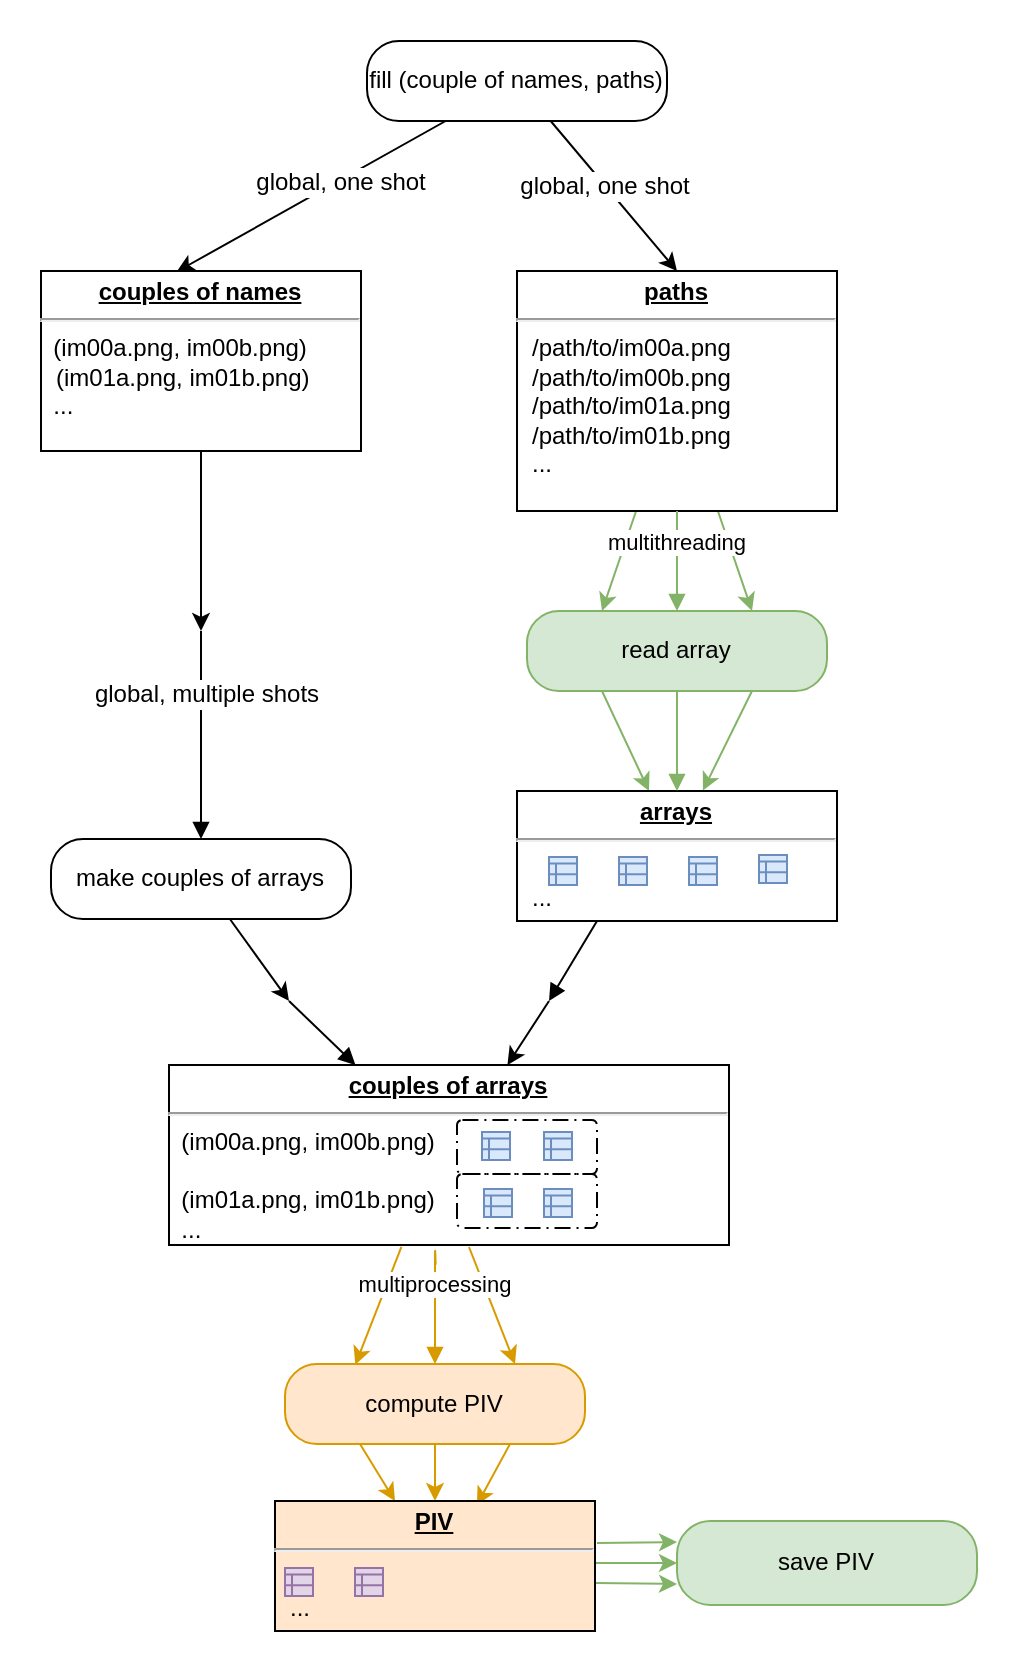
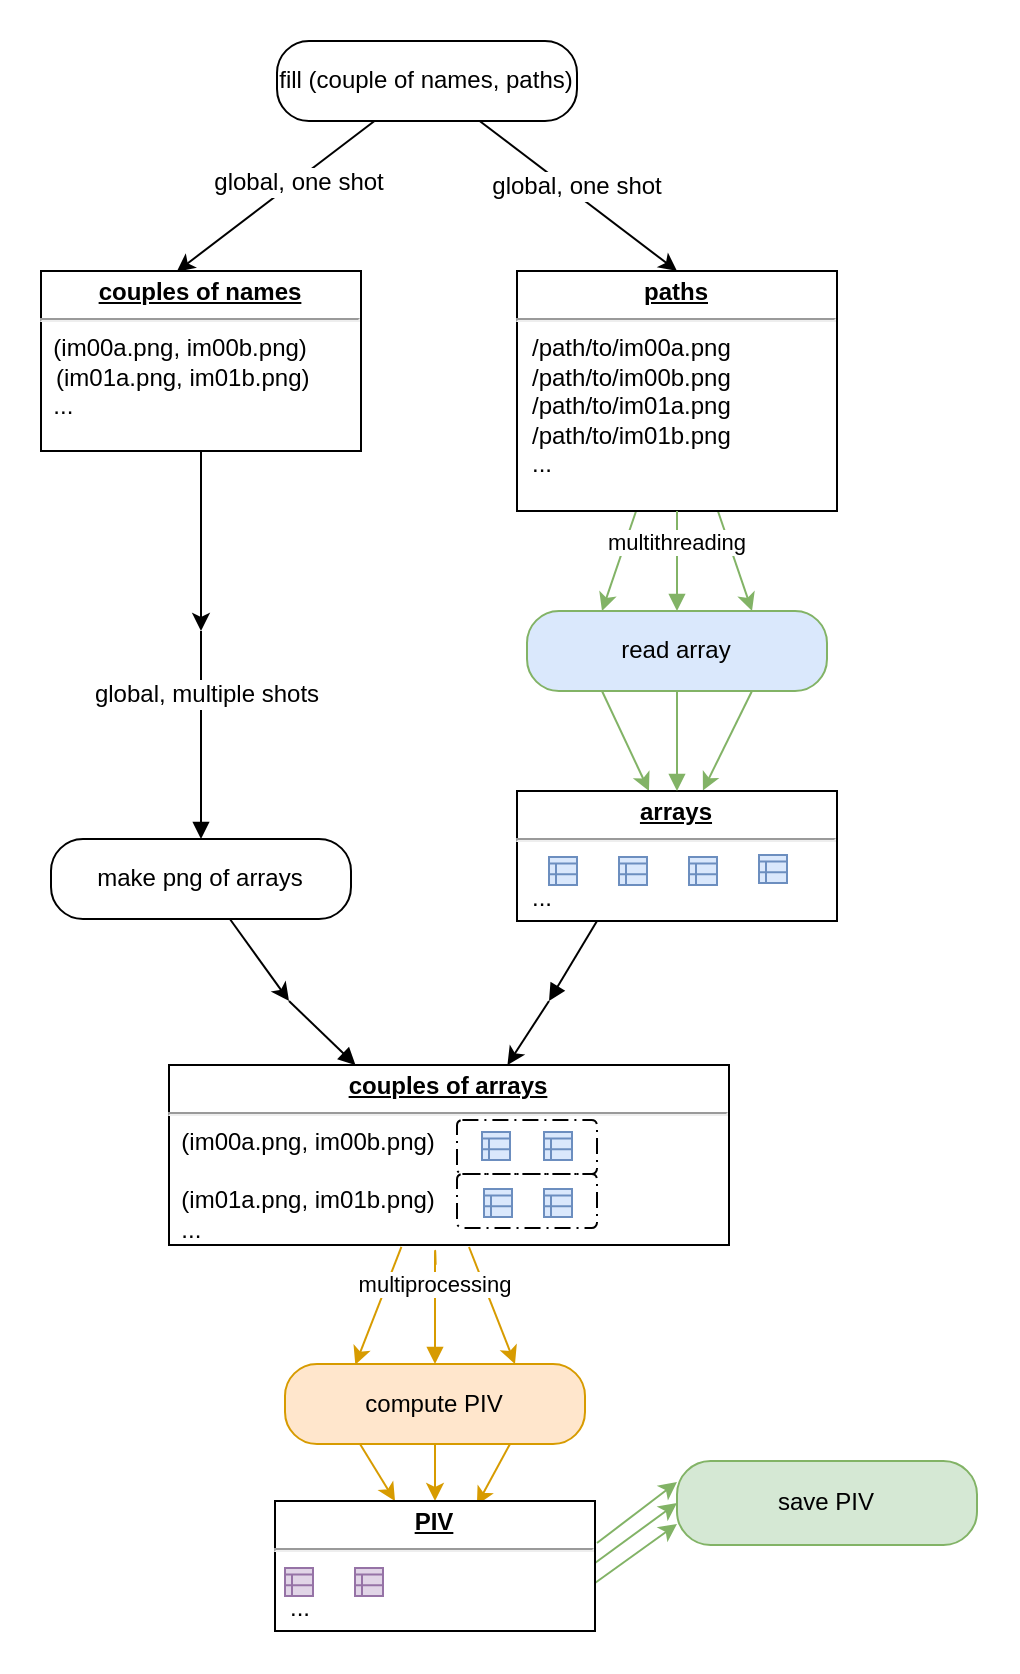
(517, 81) -> (427, 81)
(677, 651) -> (677, 651)
(201, 879) -> (201, 879)
(827, 1563) -> (827, 1503)
(435, 1566) -> (435, 1566)
